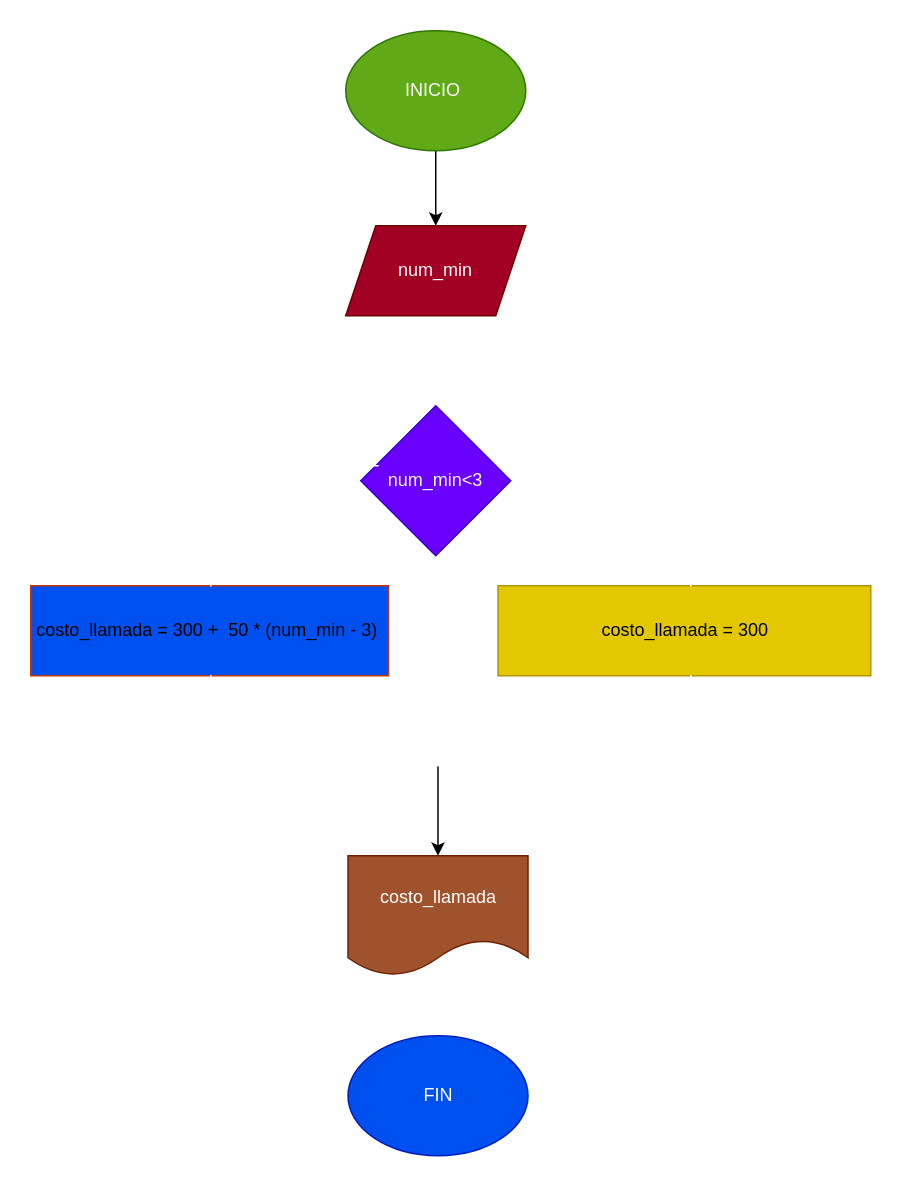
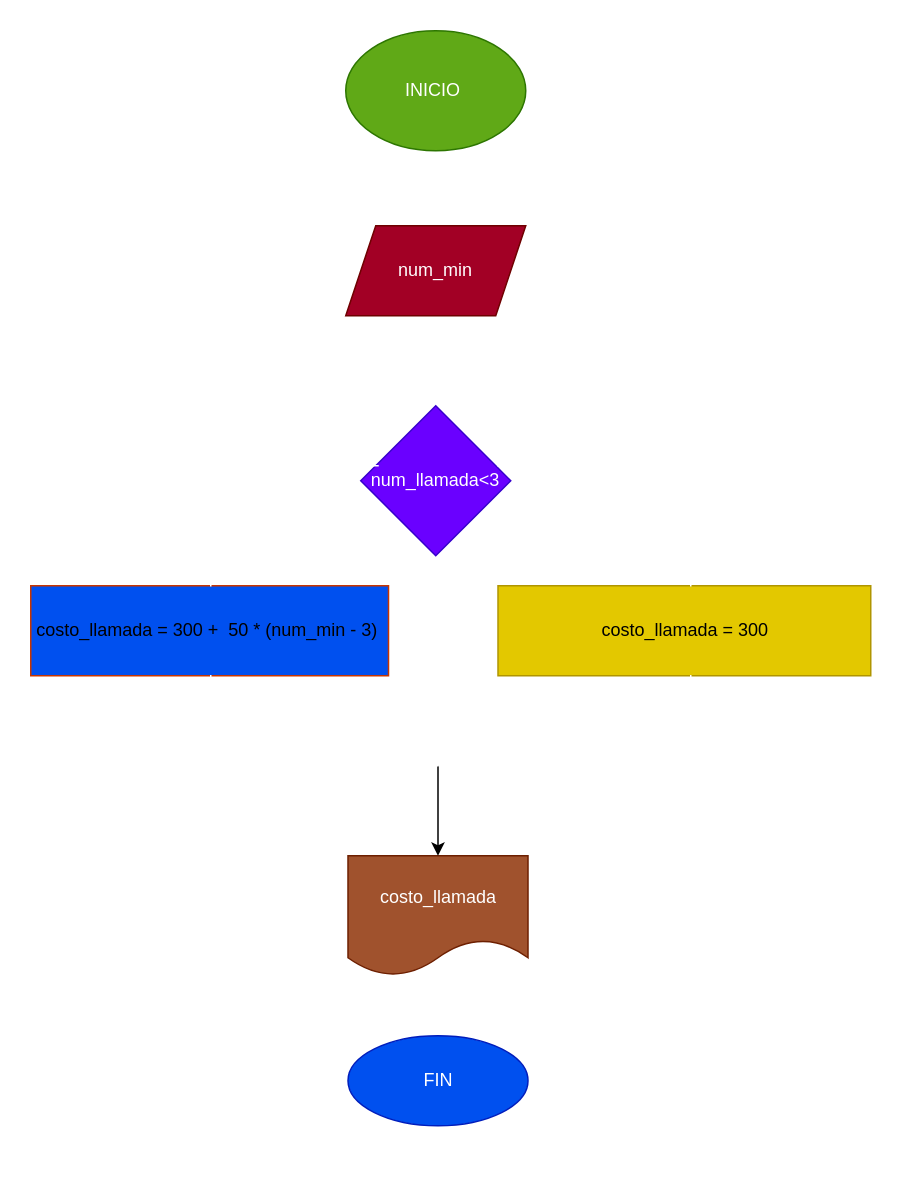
(436, 183) -> none
(436, 481) -> (436, 481)
(438, 1096) -> (438, 1081)
